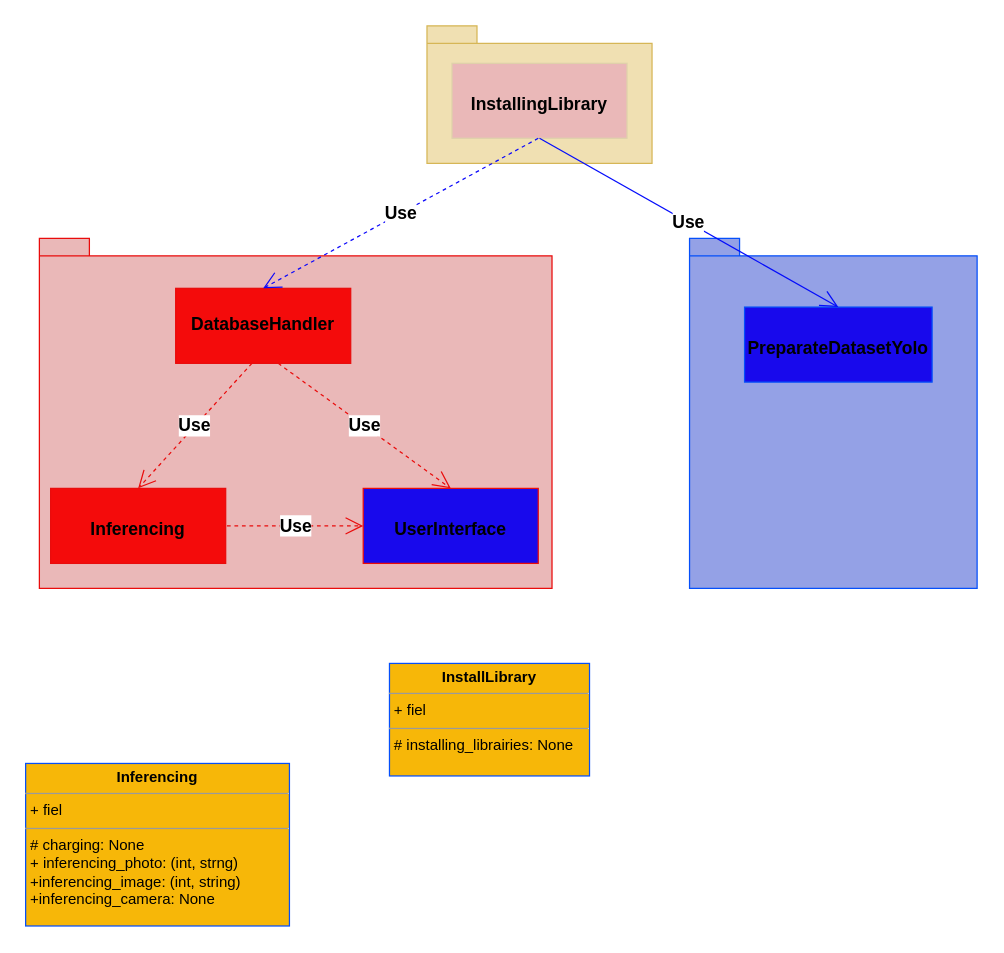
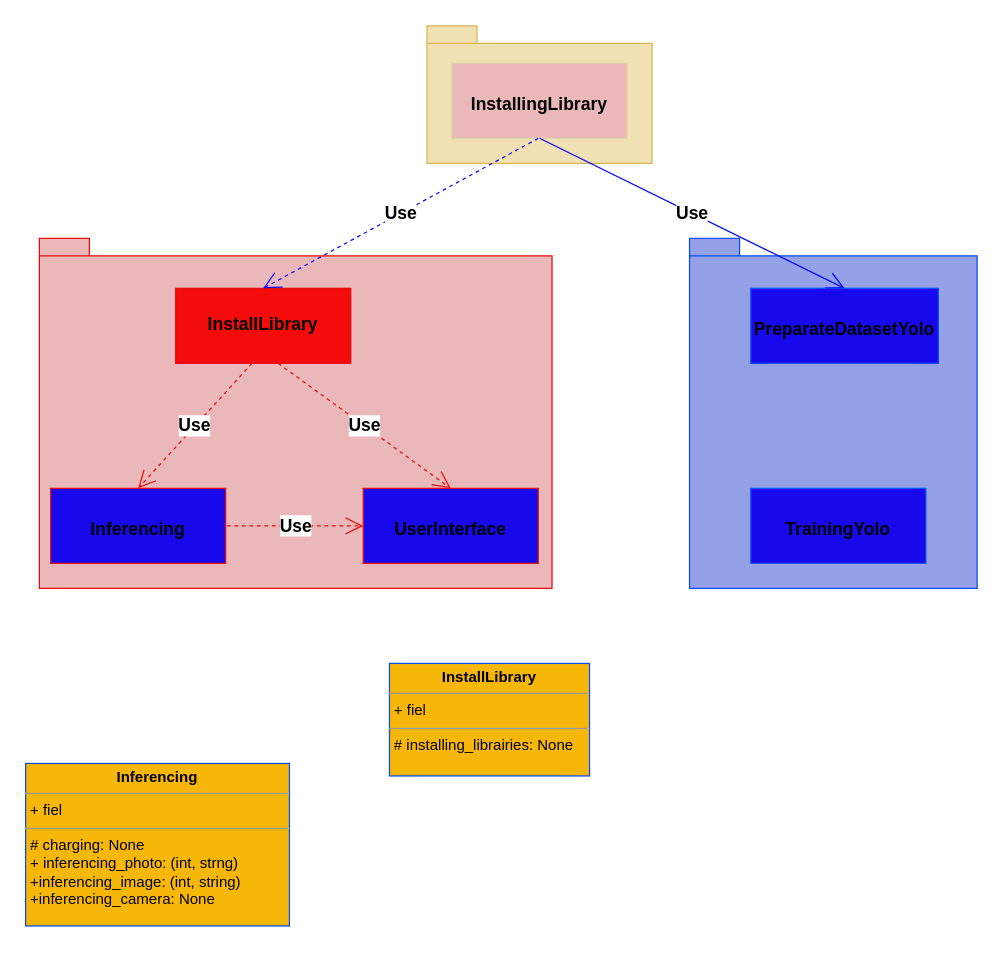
(247, 299) -> (237, 299)
(838, 344) -> (844, 326)
(138, 526) -> (138, 526)
none -> (838, 526)
